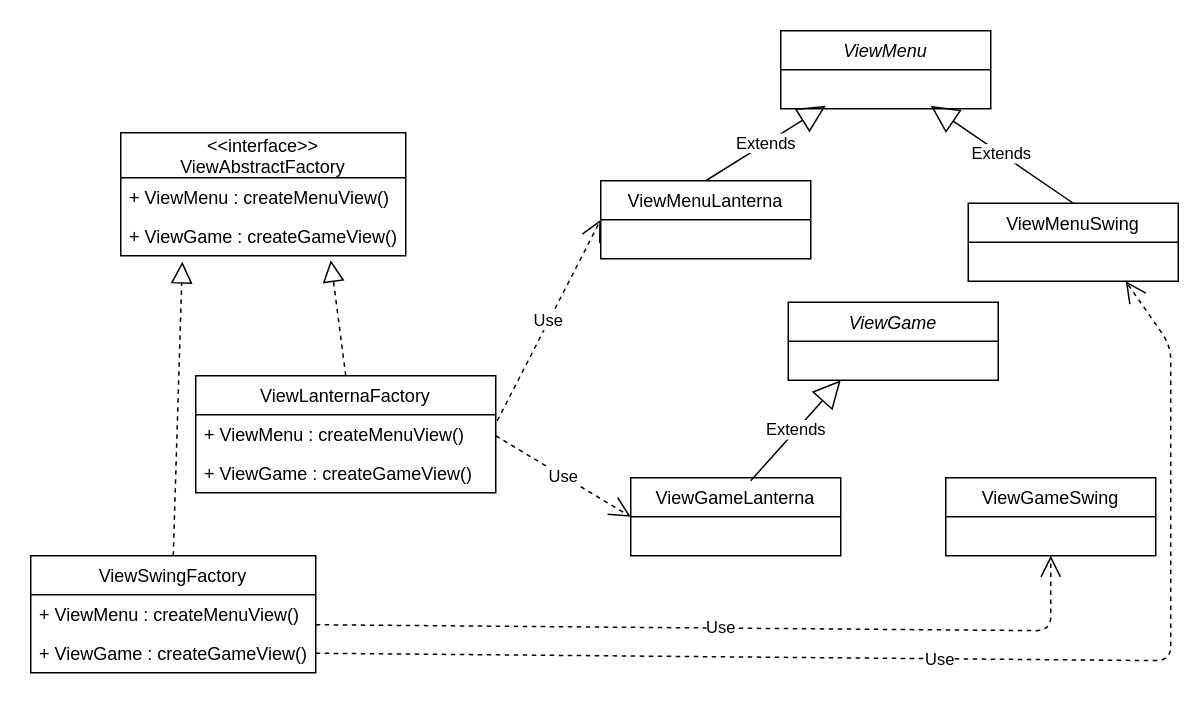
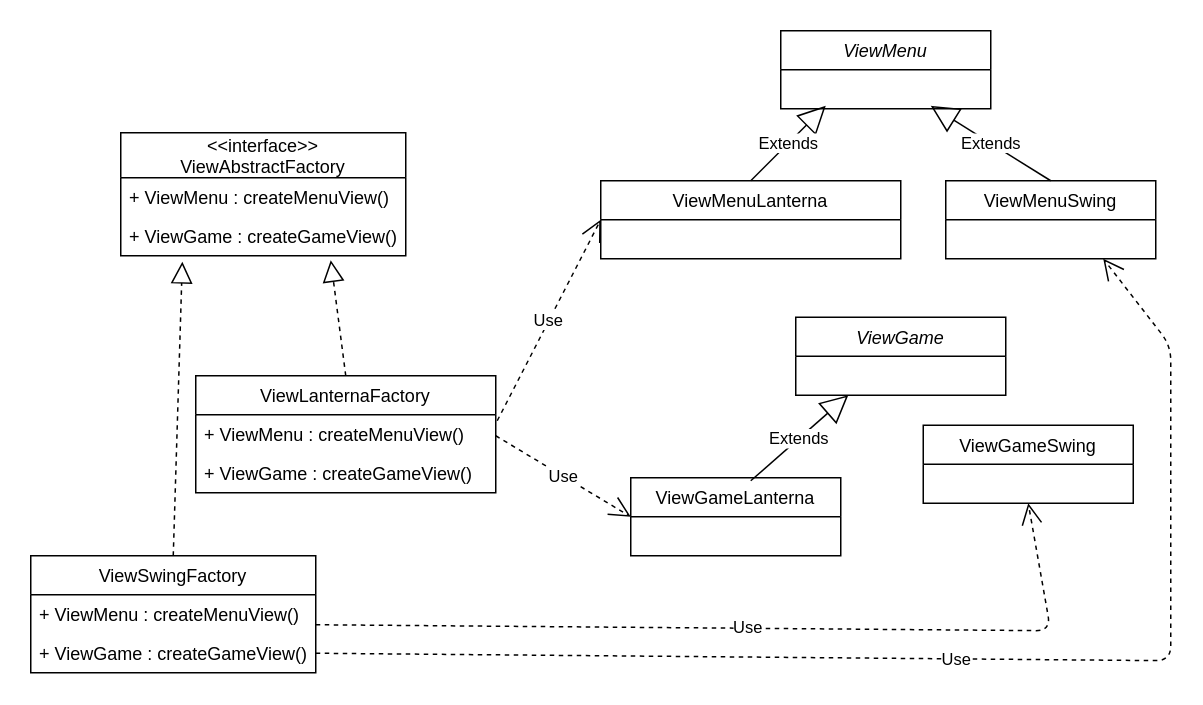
(706, 220) -> (751, 220)
(1073, 242) -> (1051, 220)
(893, 341) -> (901, 356)
(1051, 517) -> (1028, 464)
